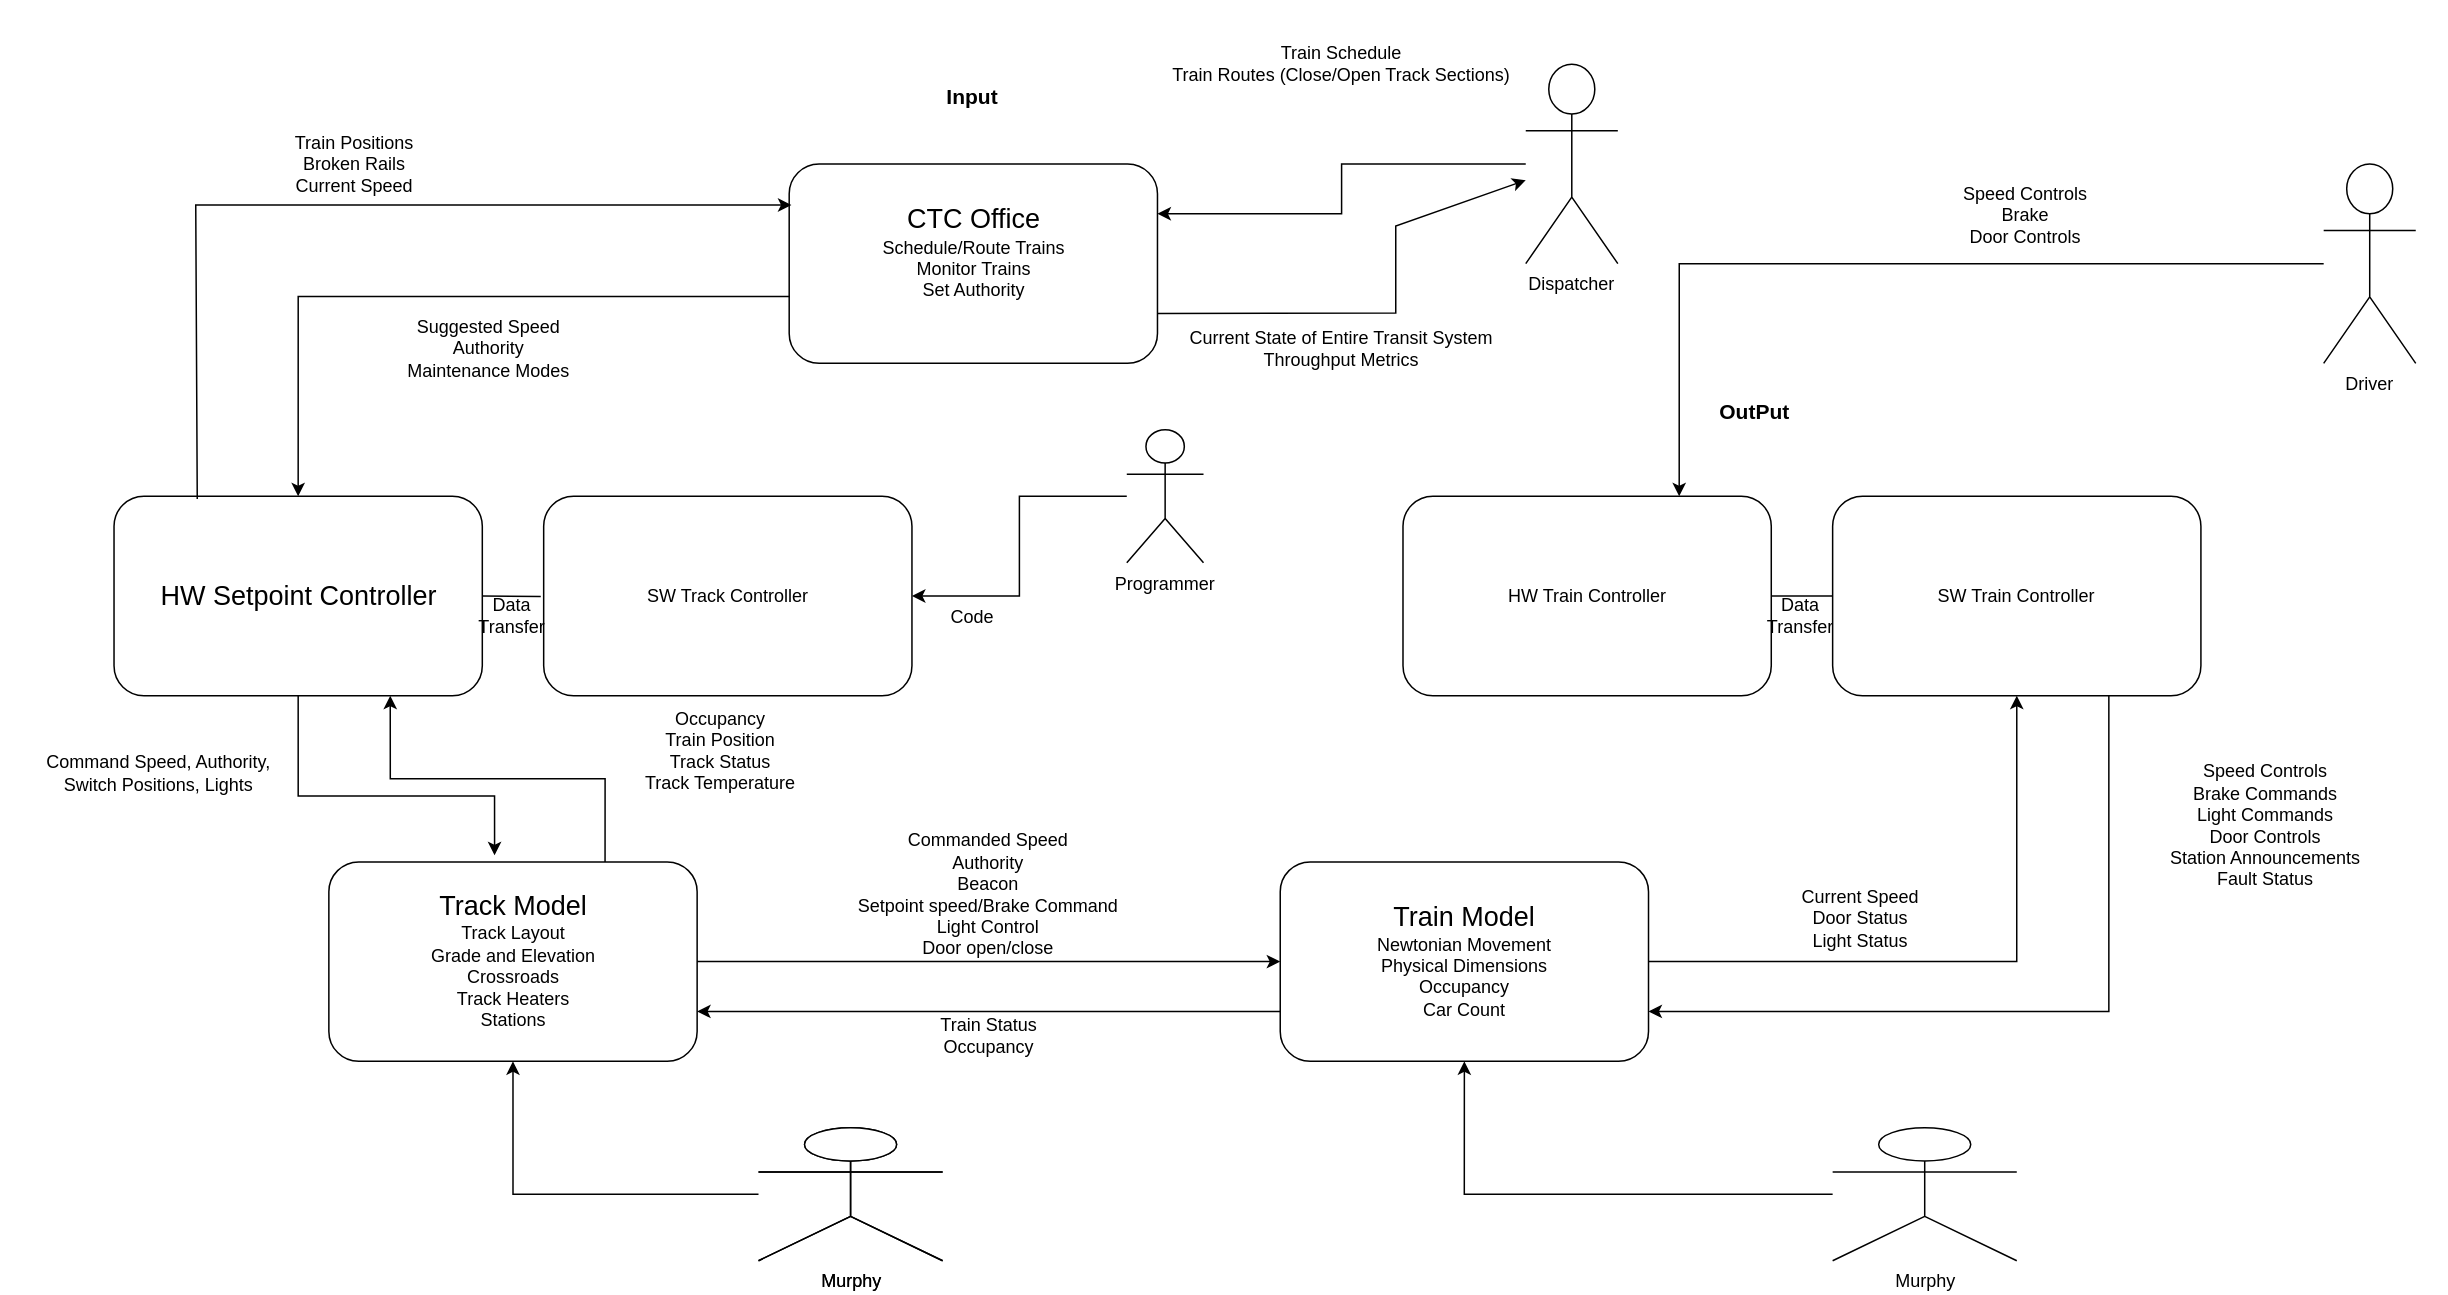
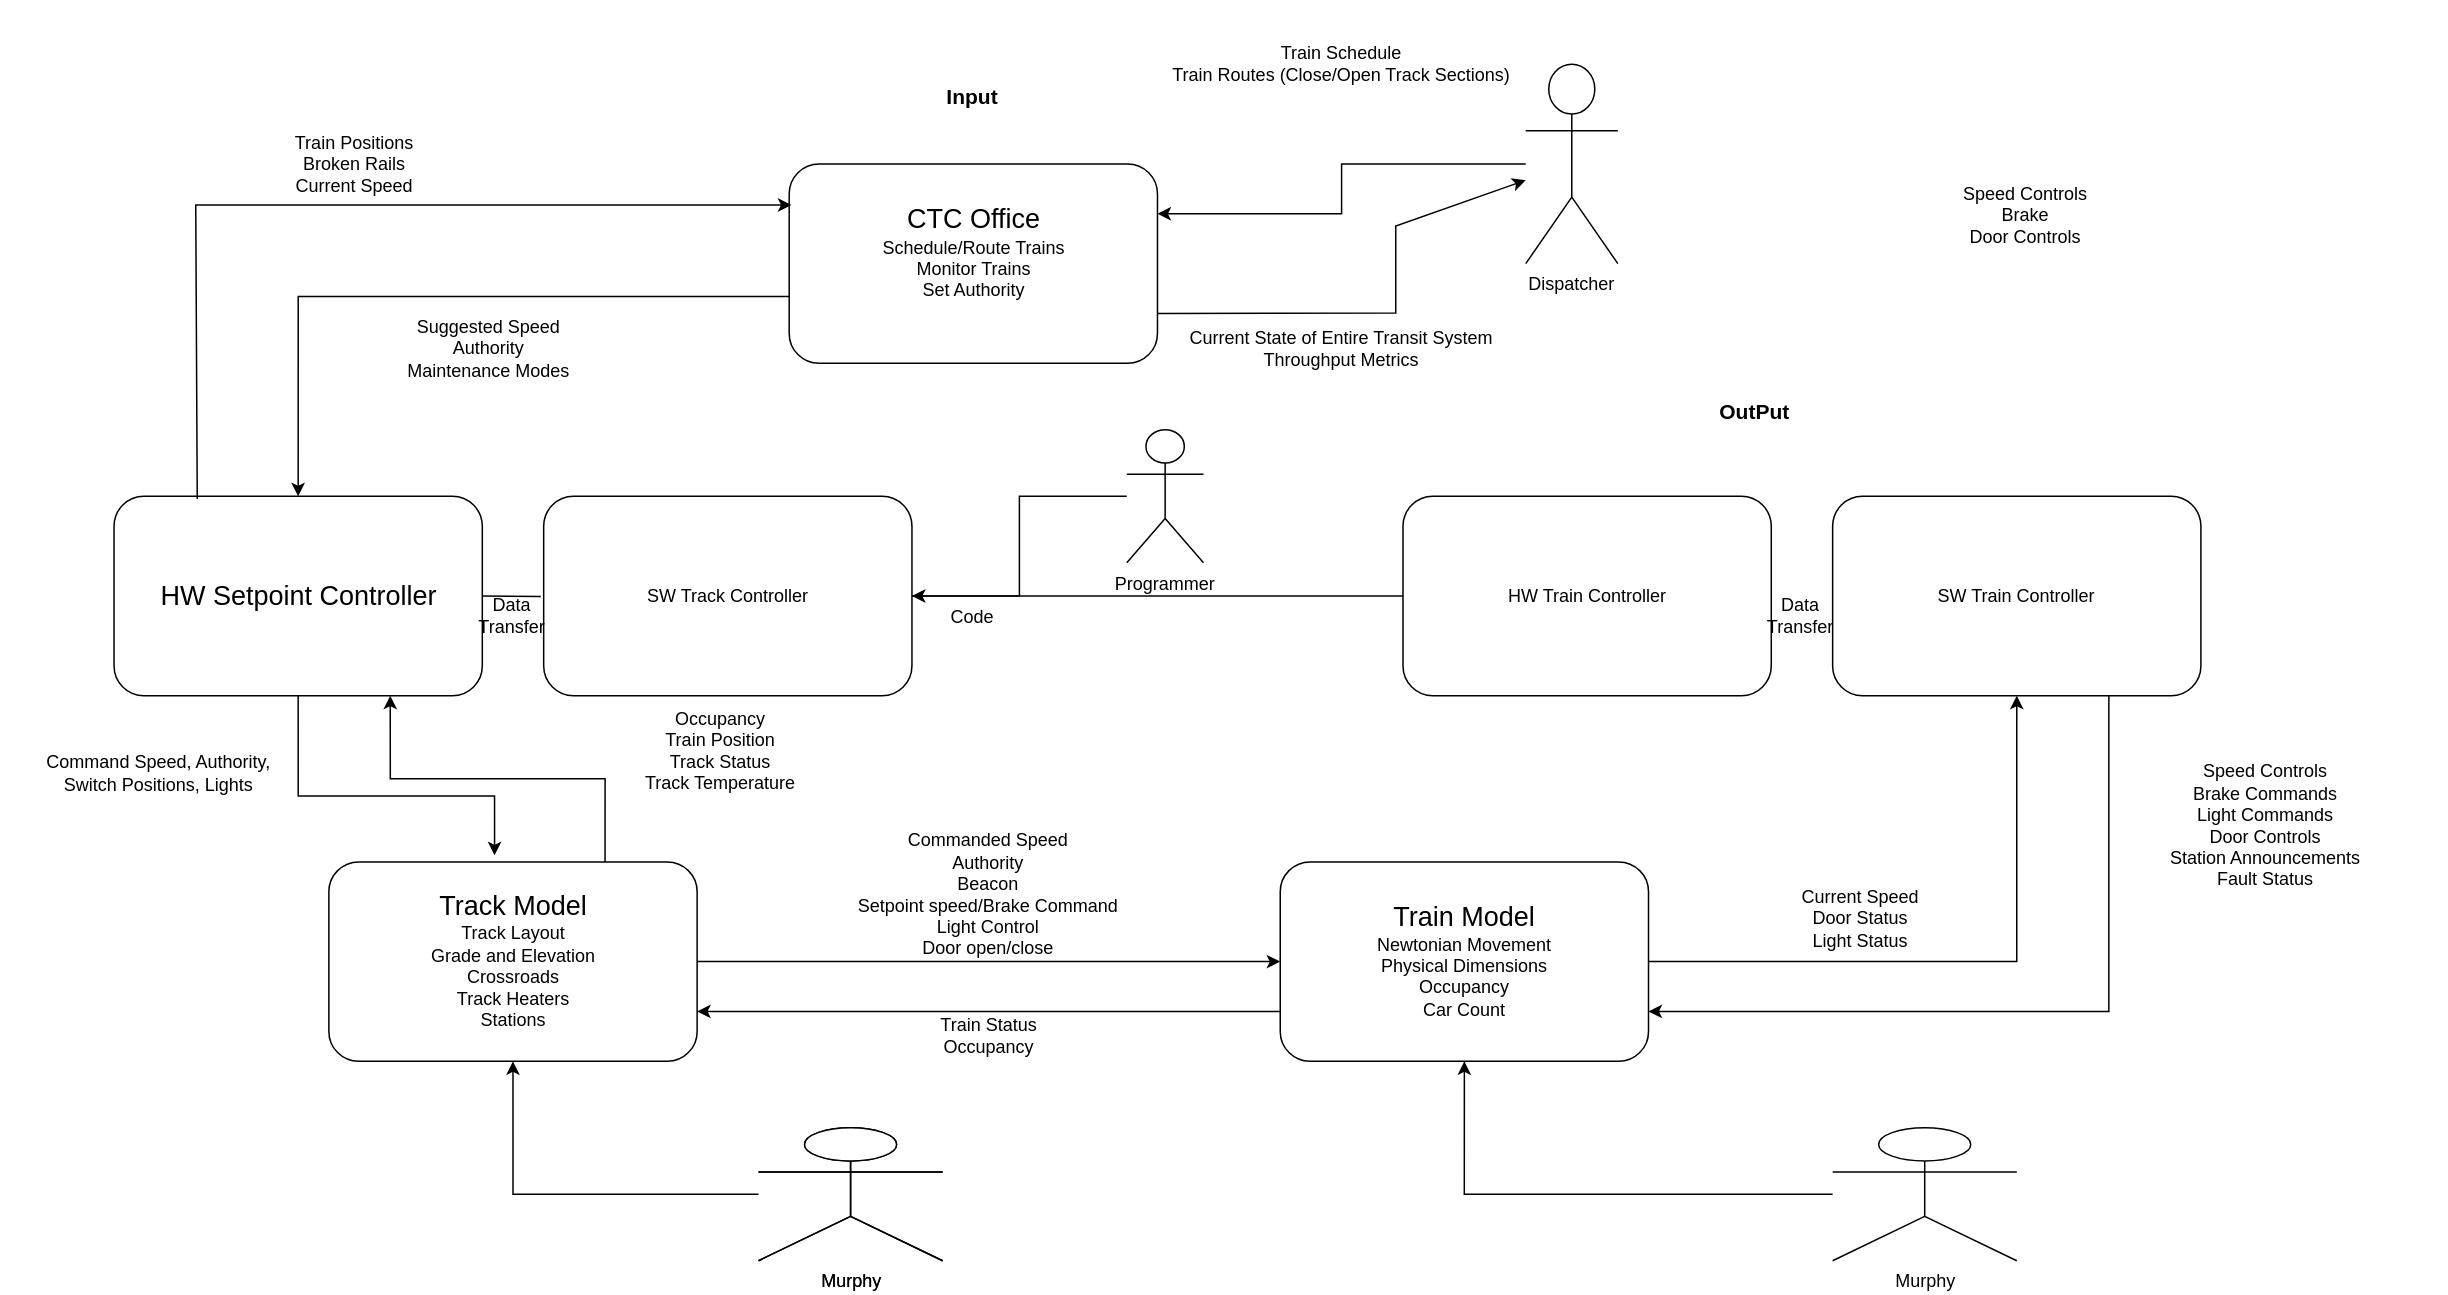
(1890, 263) -> none
(2370, 263) -> none
(1801, 596) -> (1212, 596)
